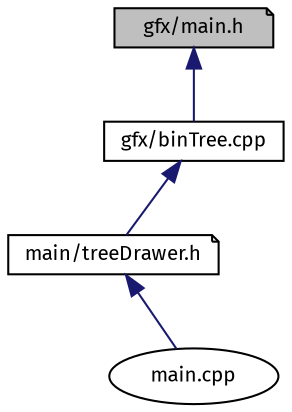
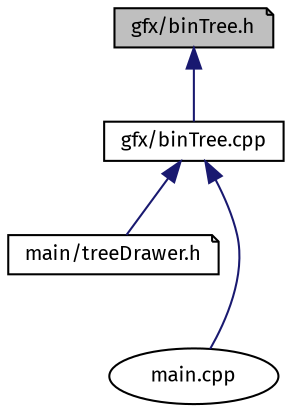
(194, 28) -> (194, 28)
(157, 321) -> (239, 265)
